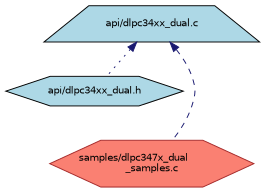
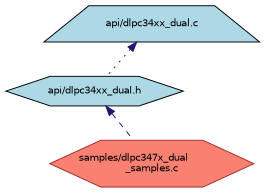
(195, 95) -> (123, 127)
